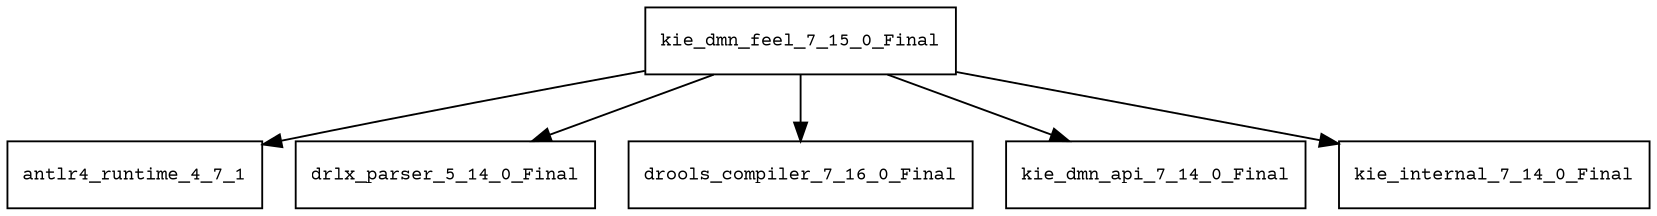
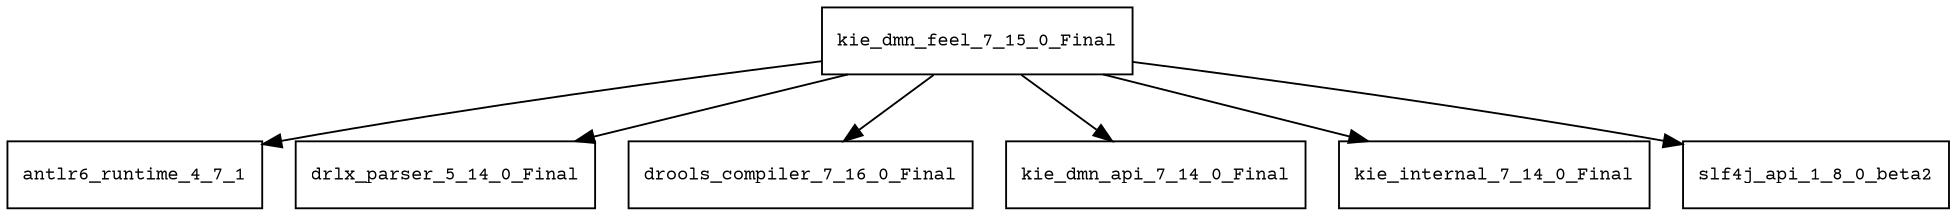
(135, 175) -> (135, 175)
none -> (1816, 175)
